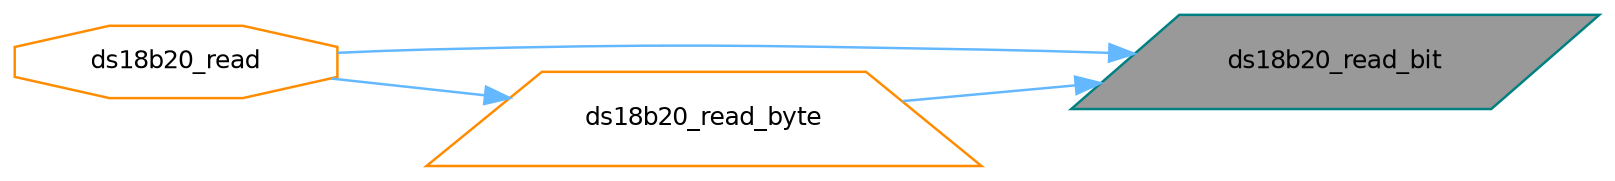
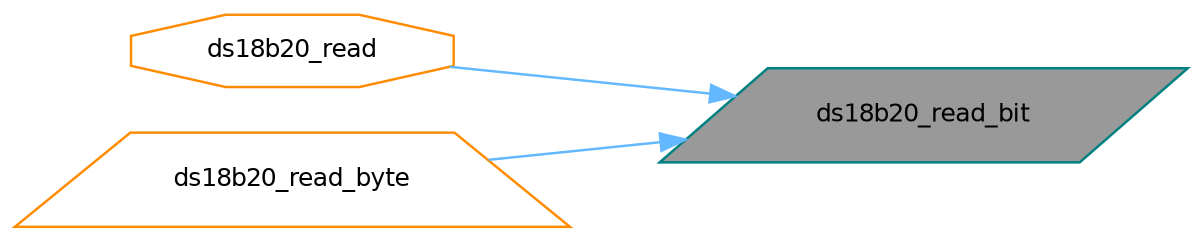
(408, 87) -> none
